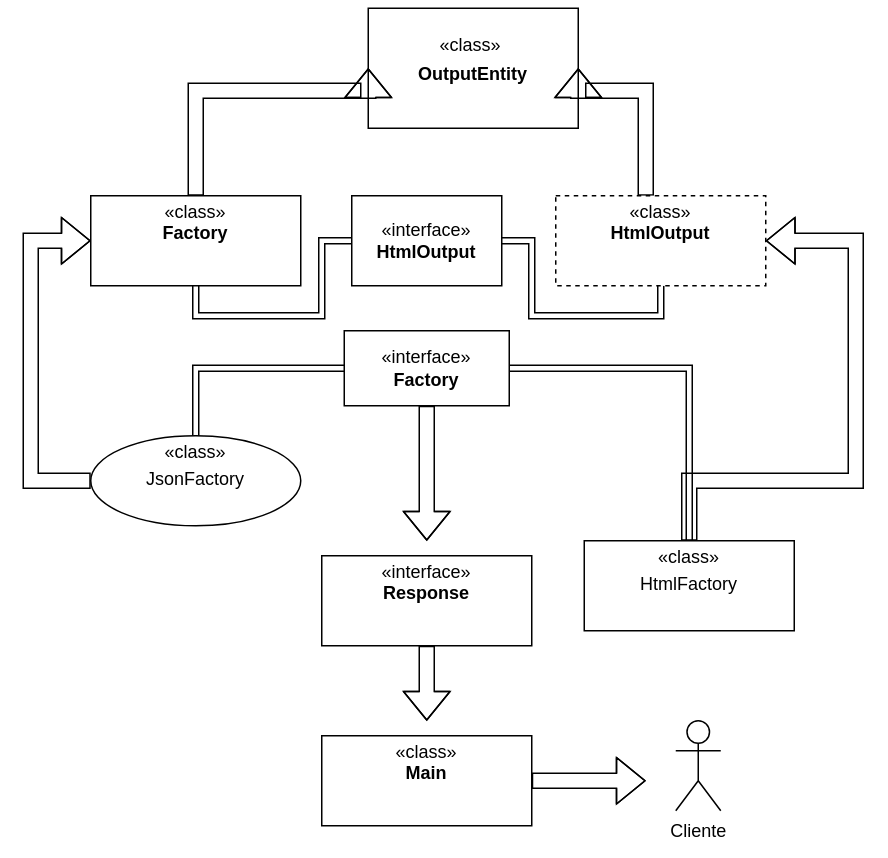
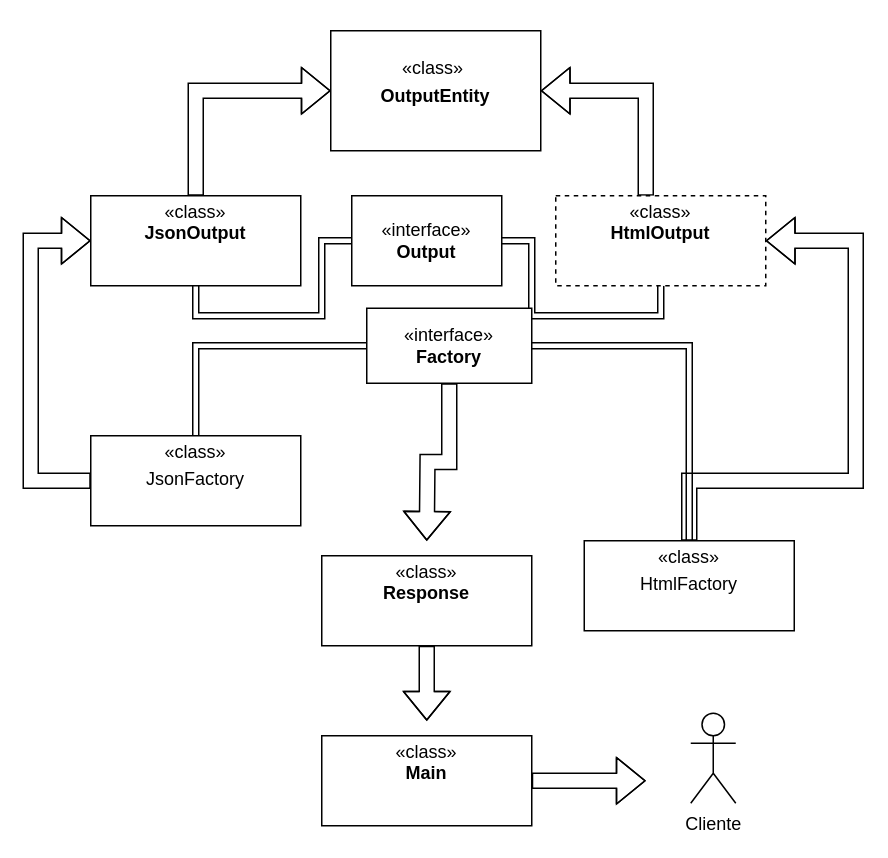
(473, 68) -> (436, 91)
(126, 217) -> (141, 217)
(427, 241) -> (427, 241)
(427, 368) -> (449, 346)
(196, 481) -> (196, 481)
(375, 577) -> (362, 577)
(698, 766) -> (713, 758)
